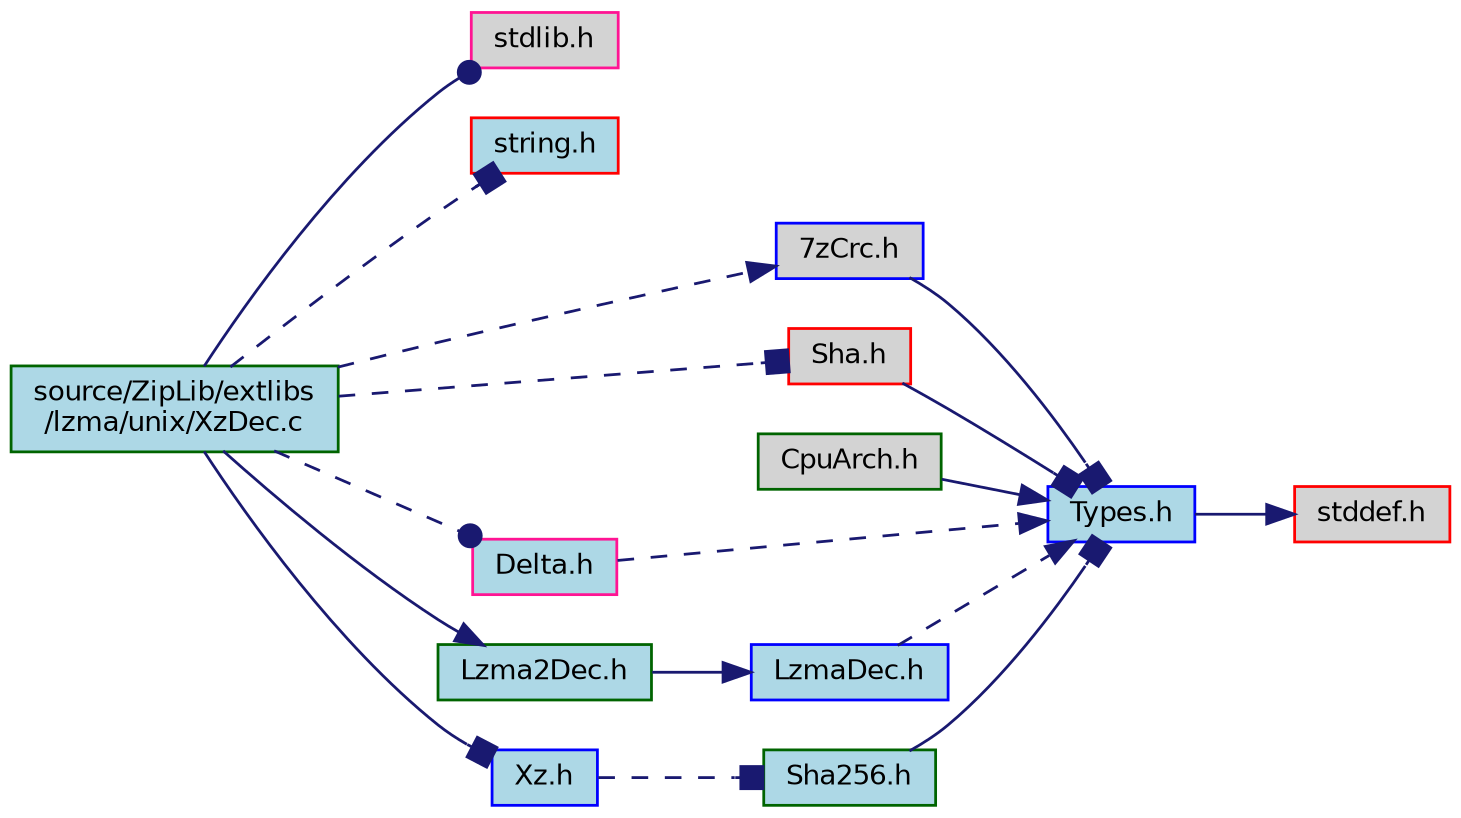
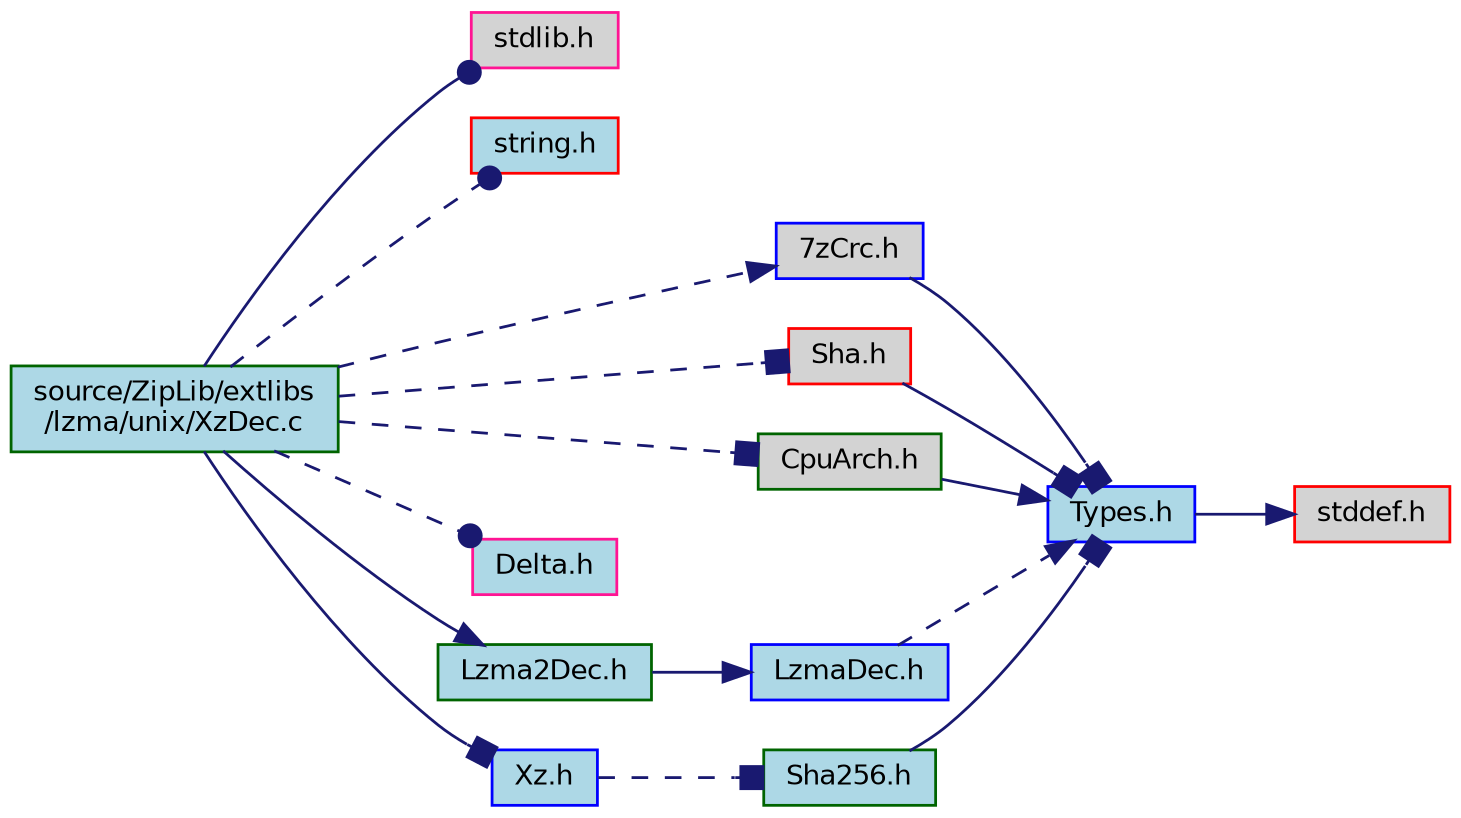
(353, 273) -> (353, 273)
none -> (534, 437)
(818, 542) -> none
